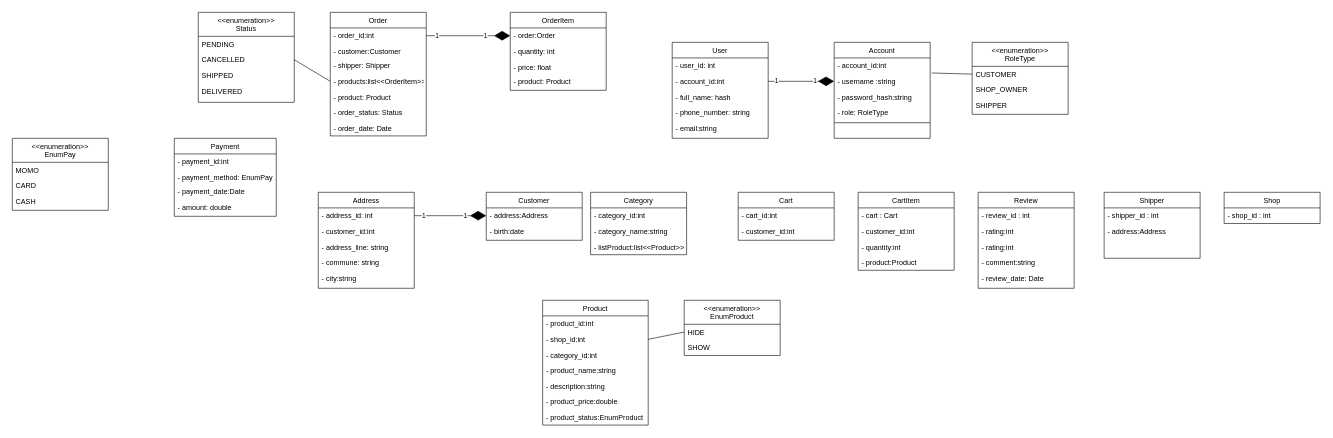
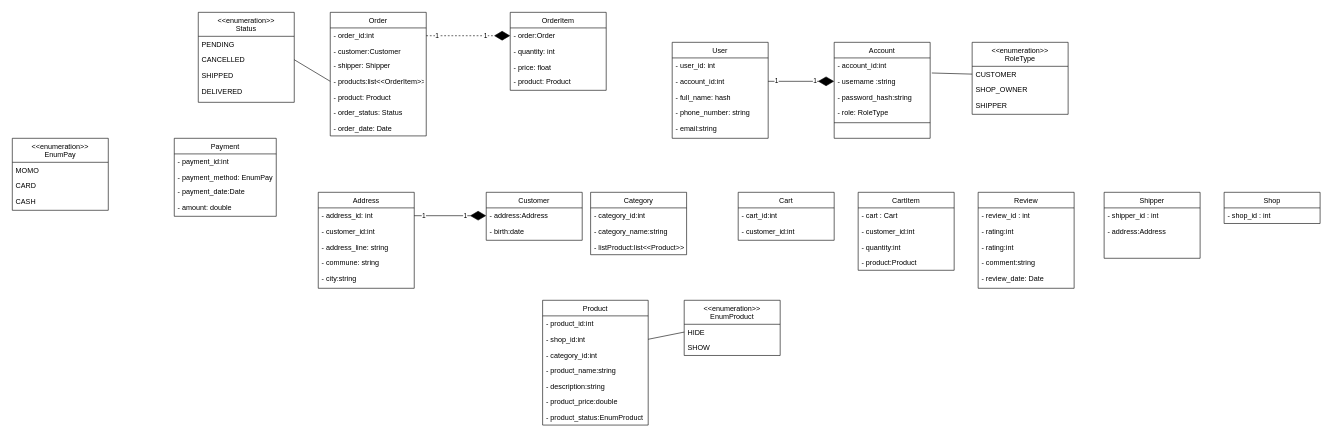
(462, 36) -> (462, 36)
